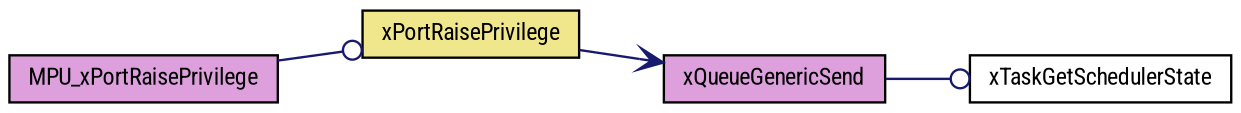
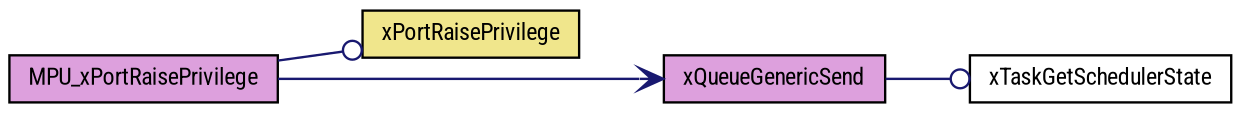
(610, 55) -> (459, 79)
